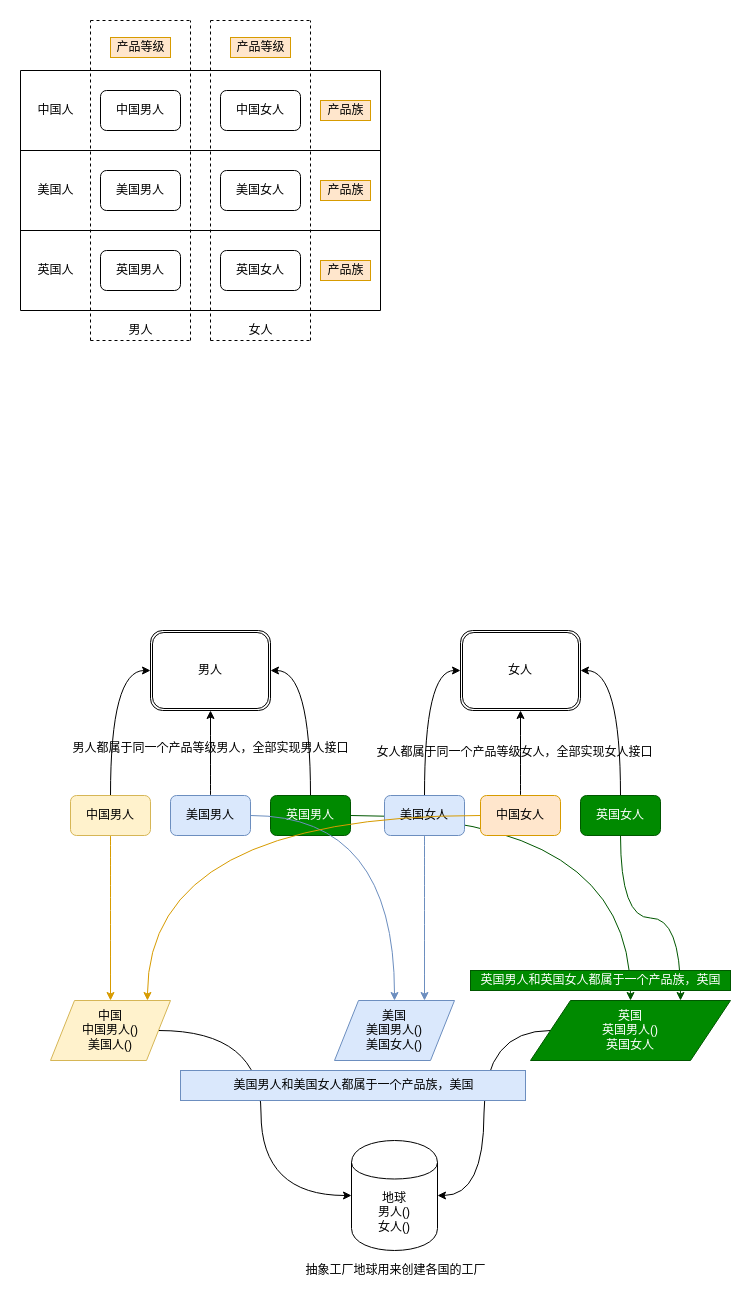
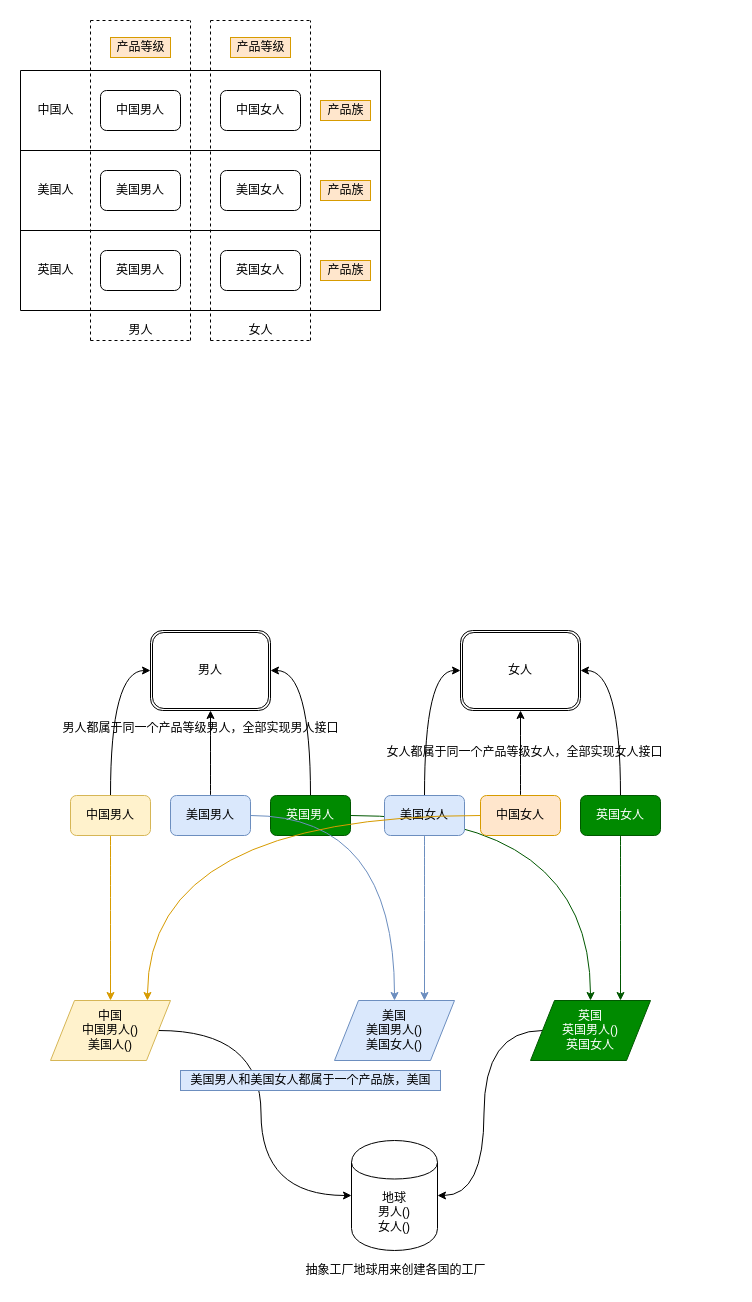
(211, 749) -> (201, 729)
(515, 753) -> (525, 753)
(601, 981) -> none
(631, 1031) -> (591, 1031)
(353, 1086) -> (311, 1081)
